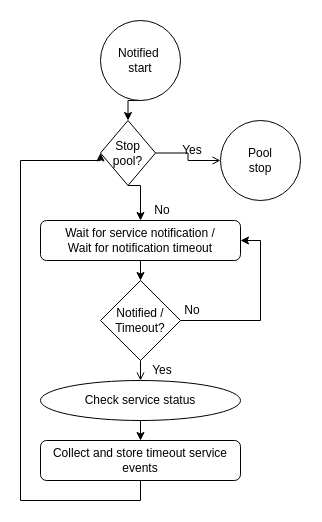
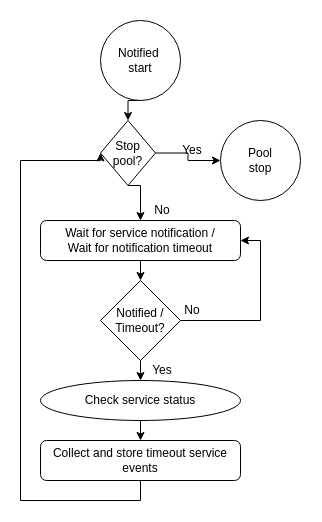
(214, 161) -> (212, 161)
(141, 374) -> (141, 372)
